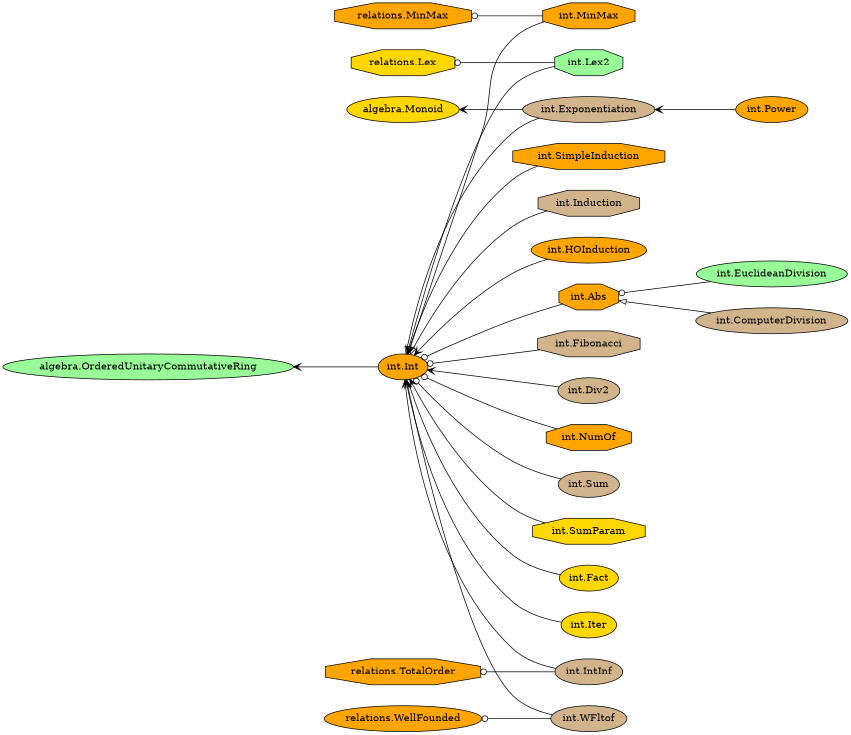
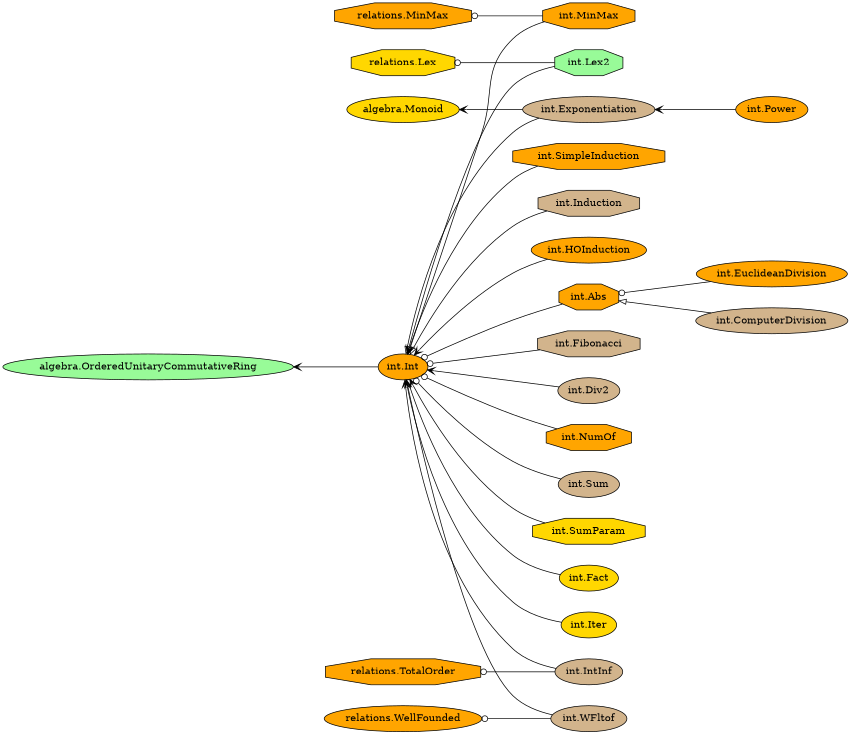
(772, 274) -> (772, 274)
